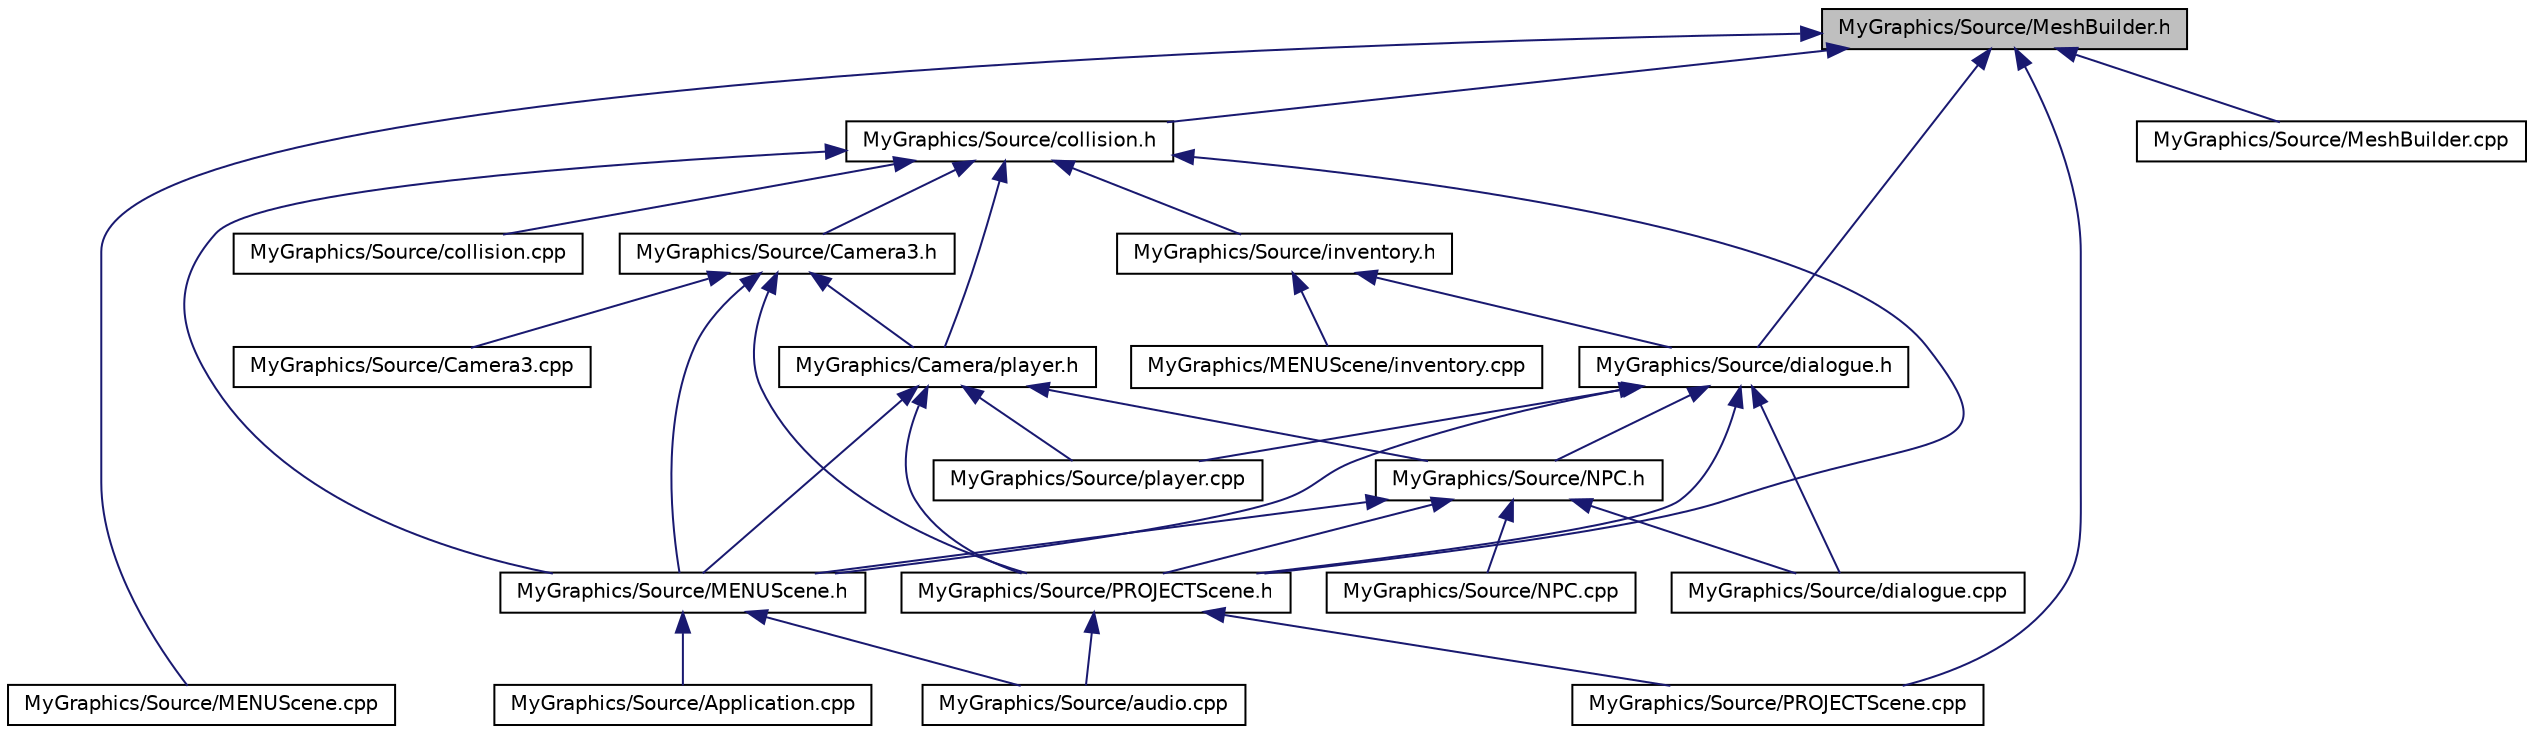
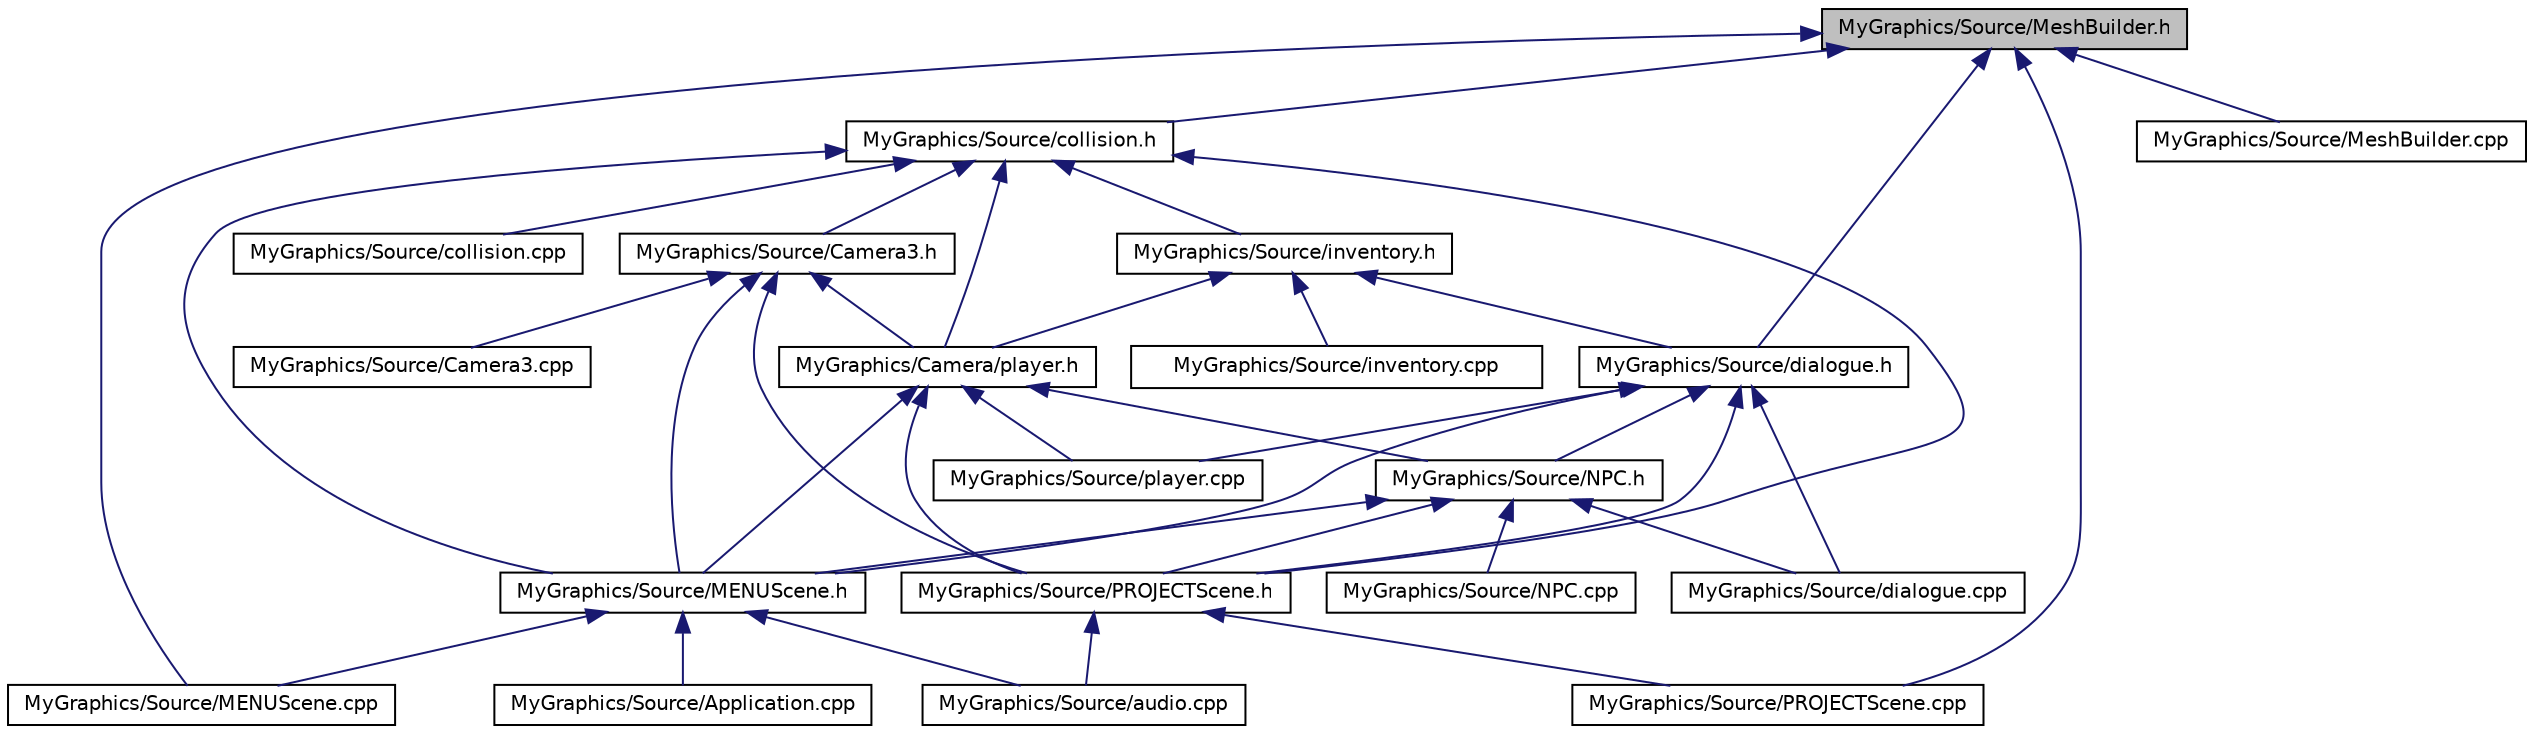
none -> (1102, 313)
(1337, 367) -> (1337, 367)
none -> (432, 651)
